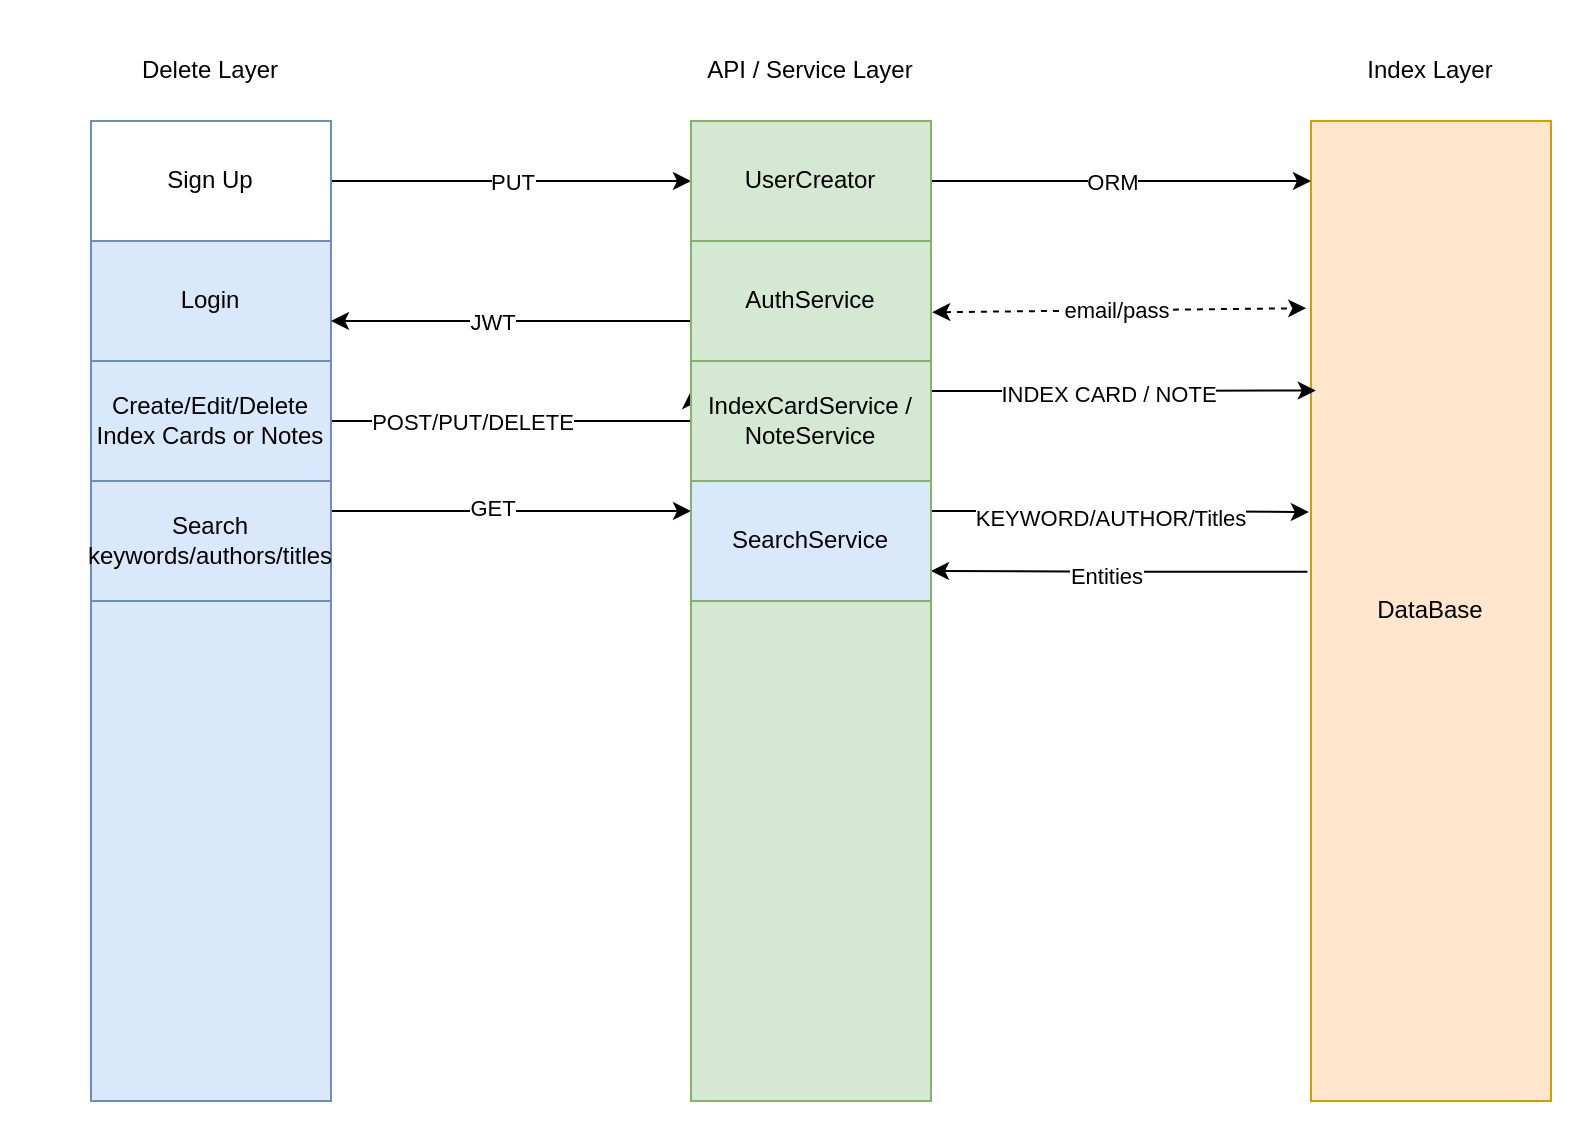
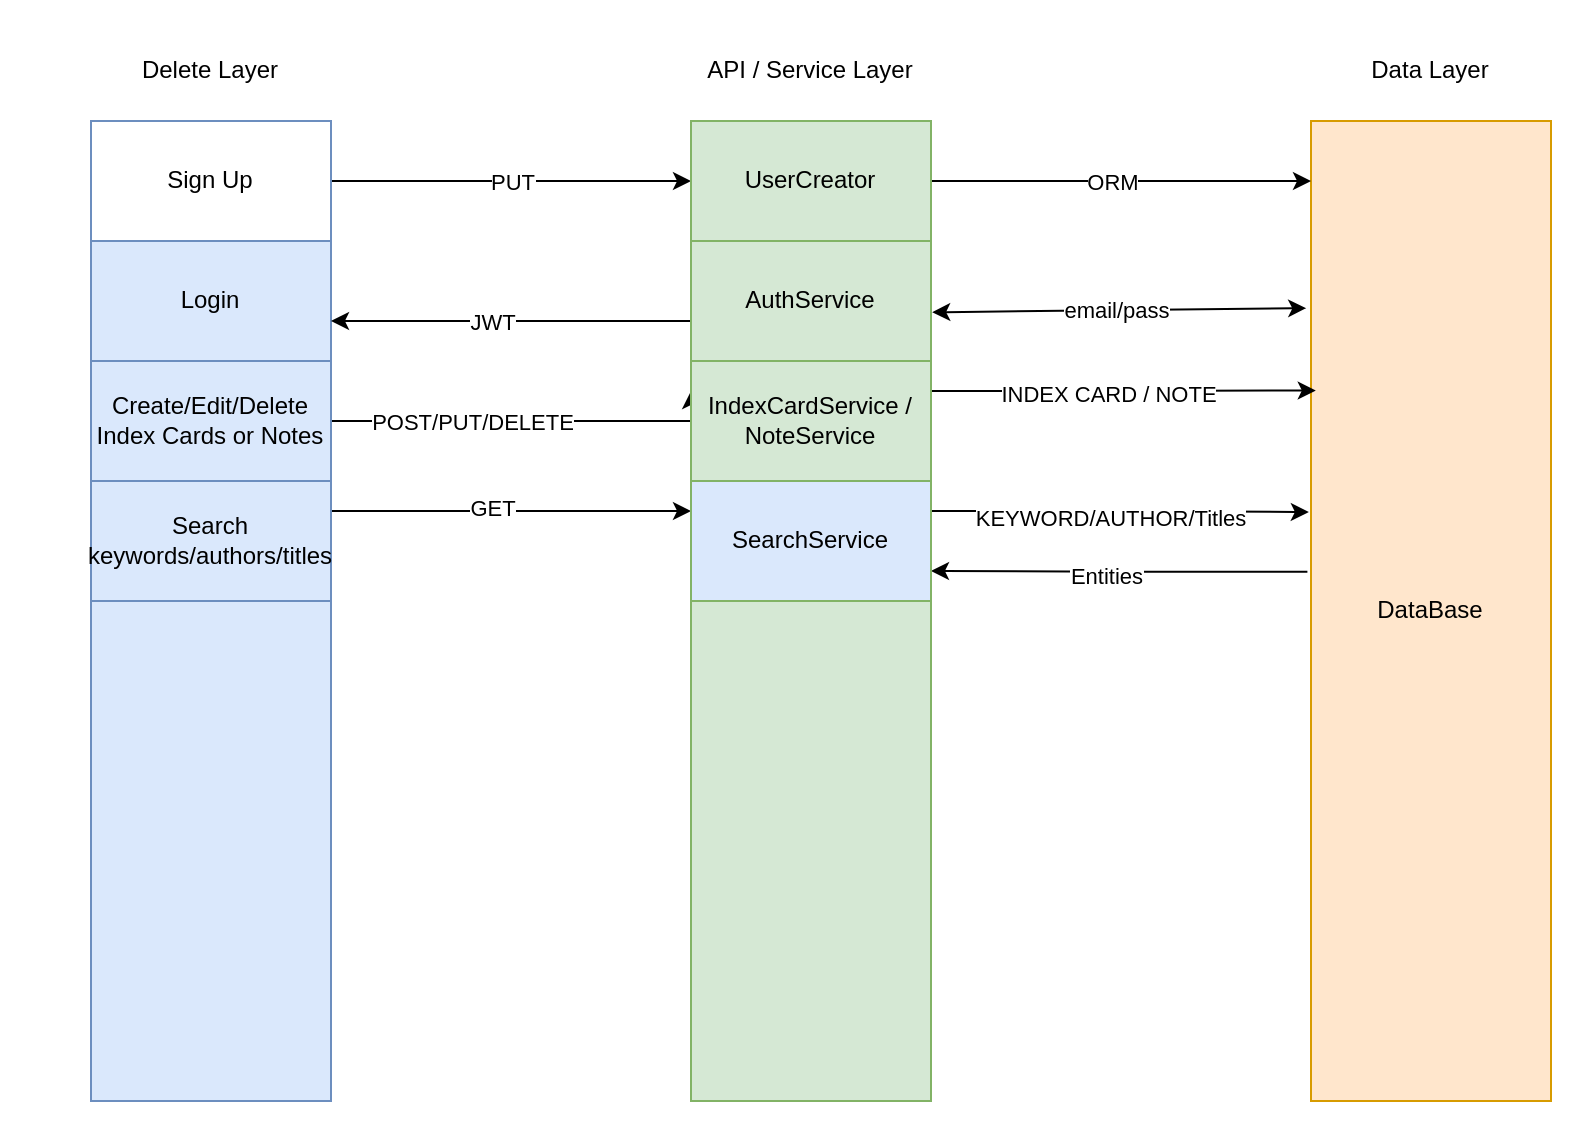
(1431, 71) -> (1431, 71)
(1230, 309) -> (1230, 309)
